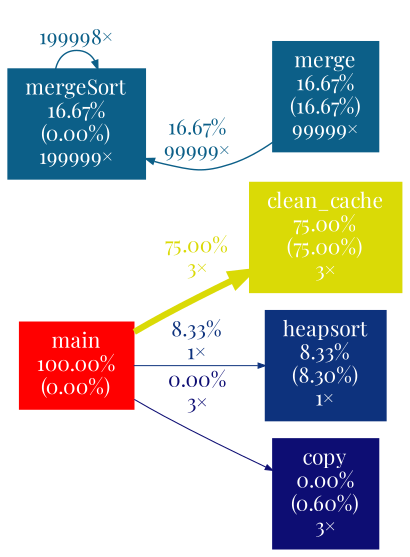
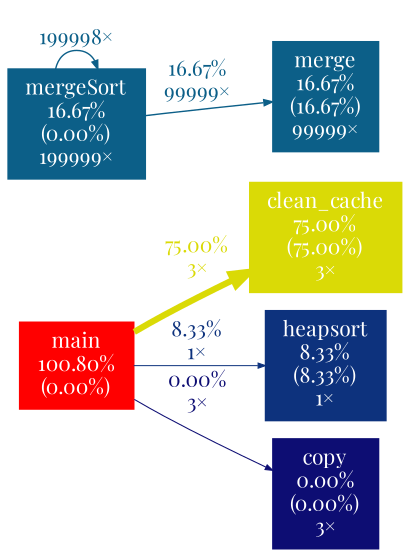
(216, 168) -> (205, 109)
(77, 366) -> (77, 366)
(326, 366) -> (326, 366)
(326, 494) -> (326, 494)
